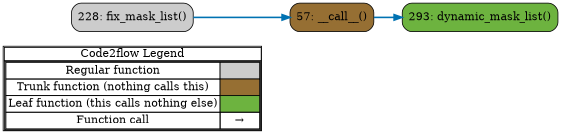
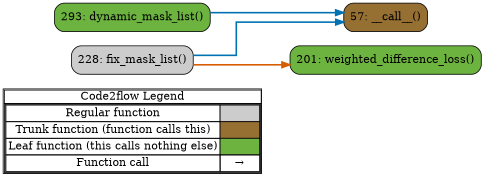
(384, 17) -> (273, 13)
none -> (386, 60)
(113, 87) -> (113, 130)
